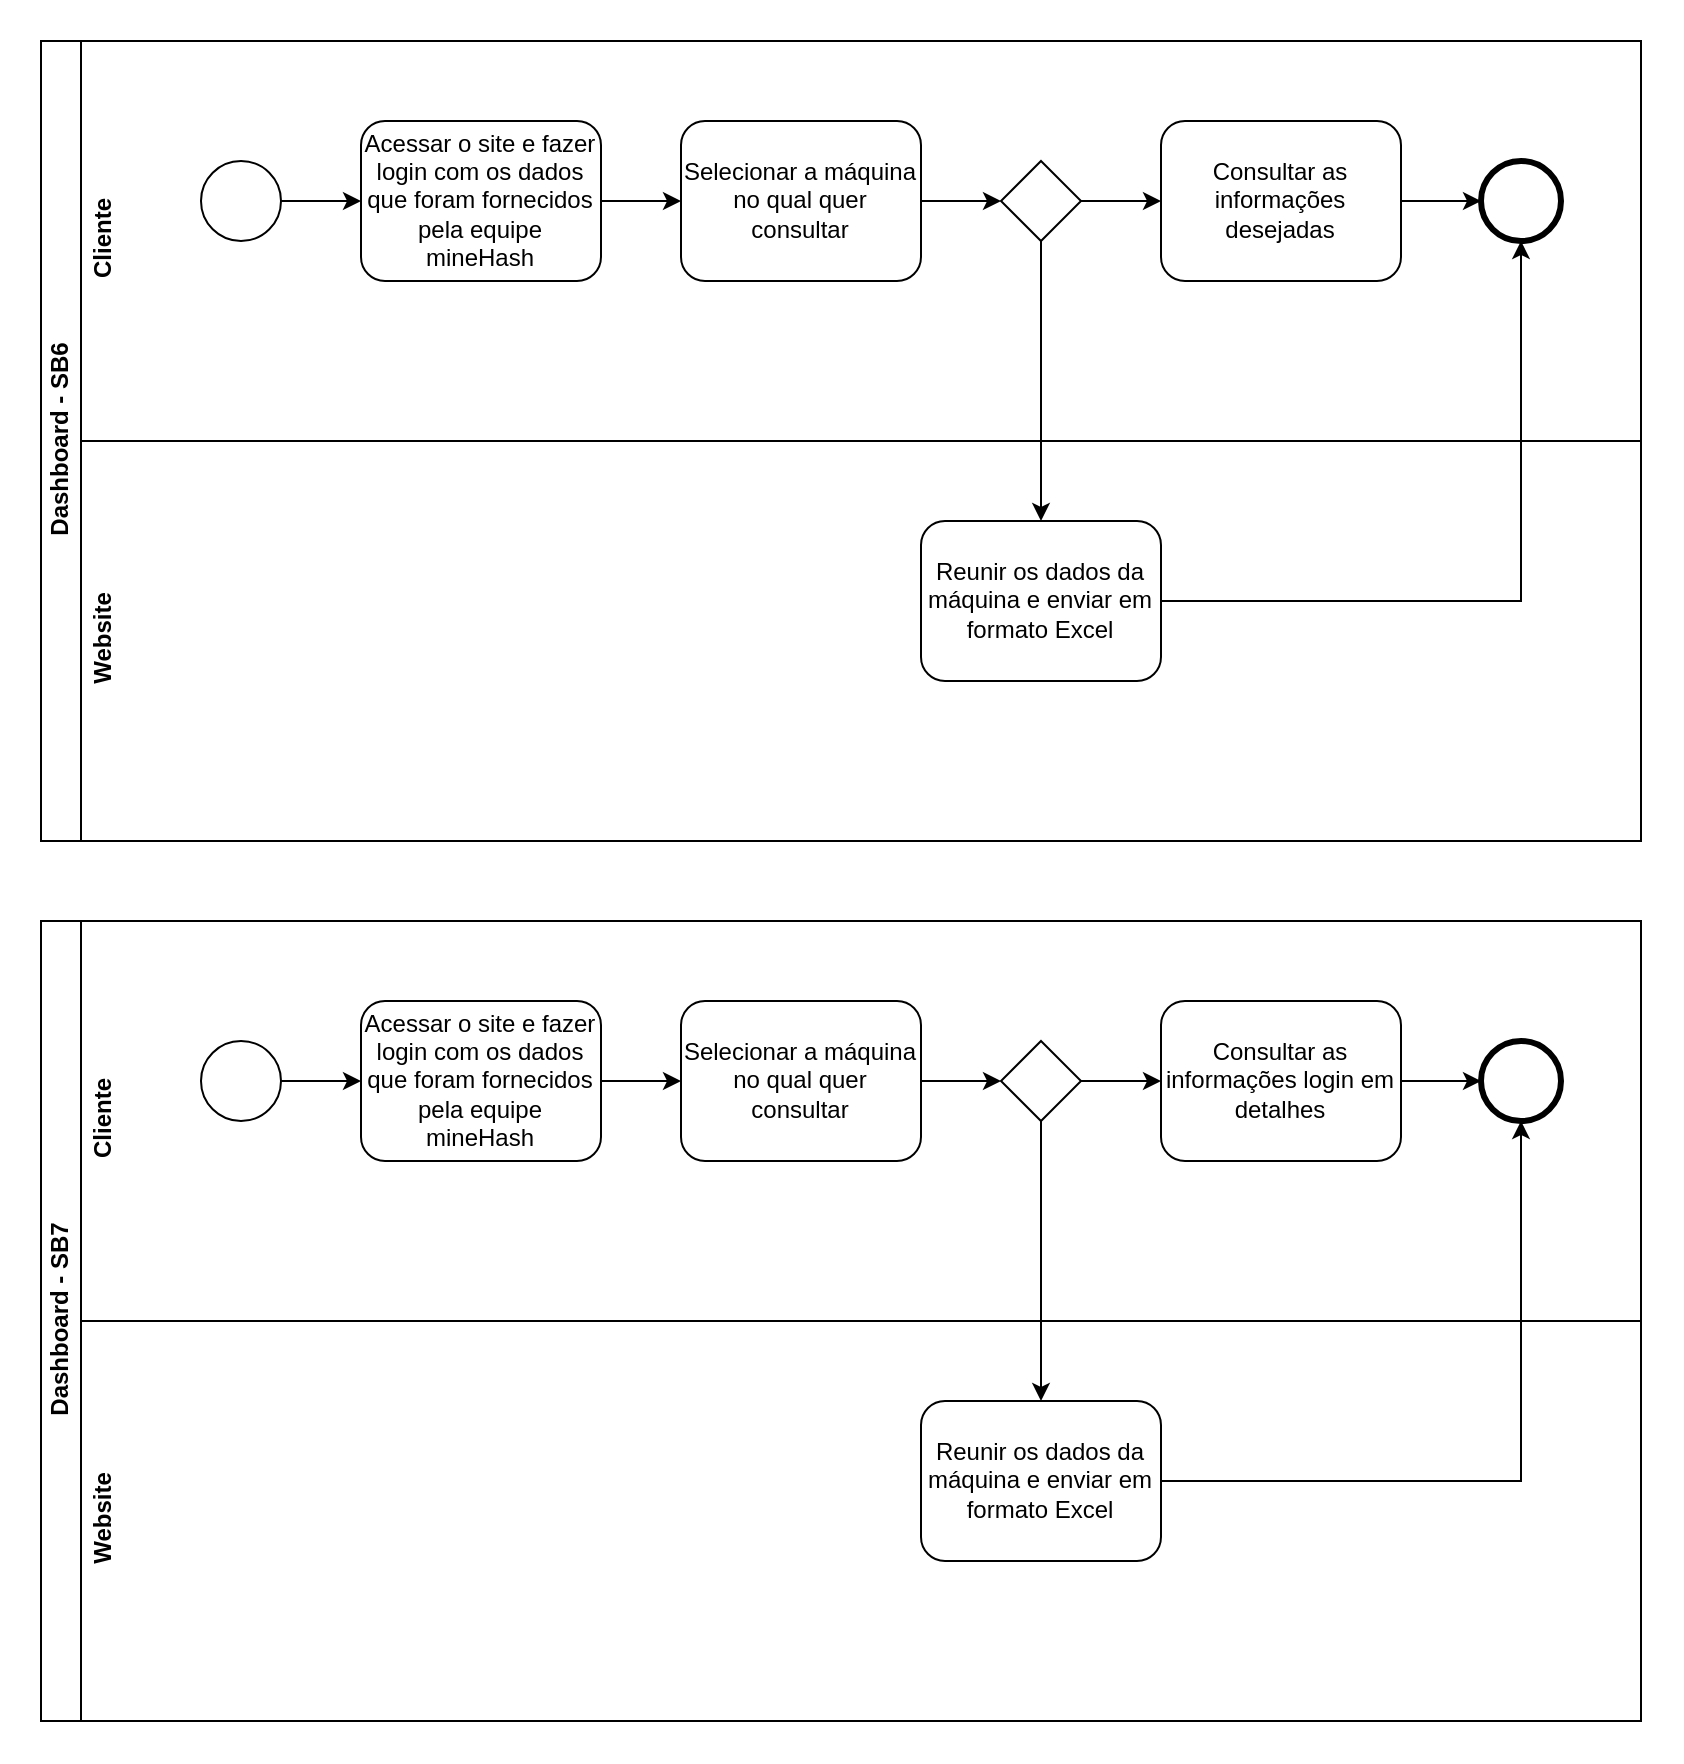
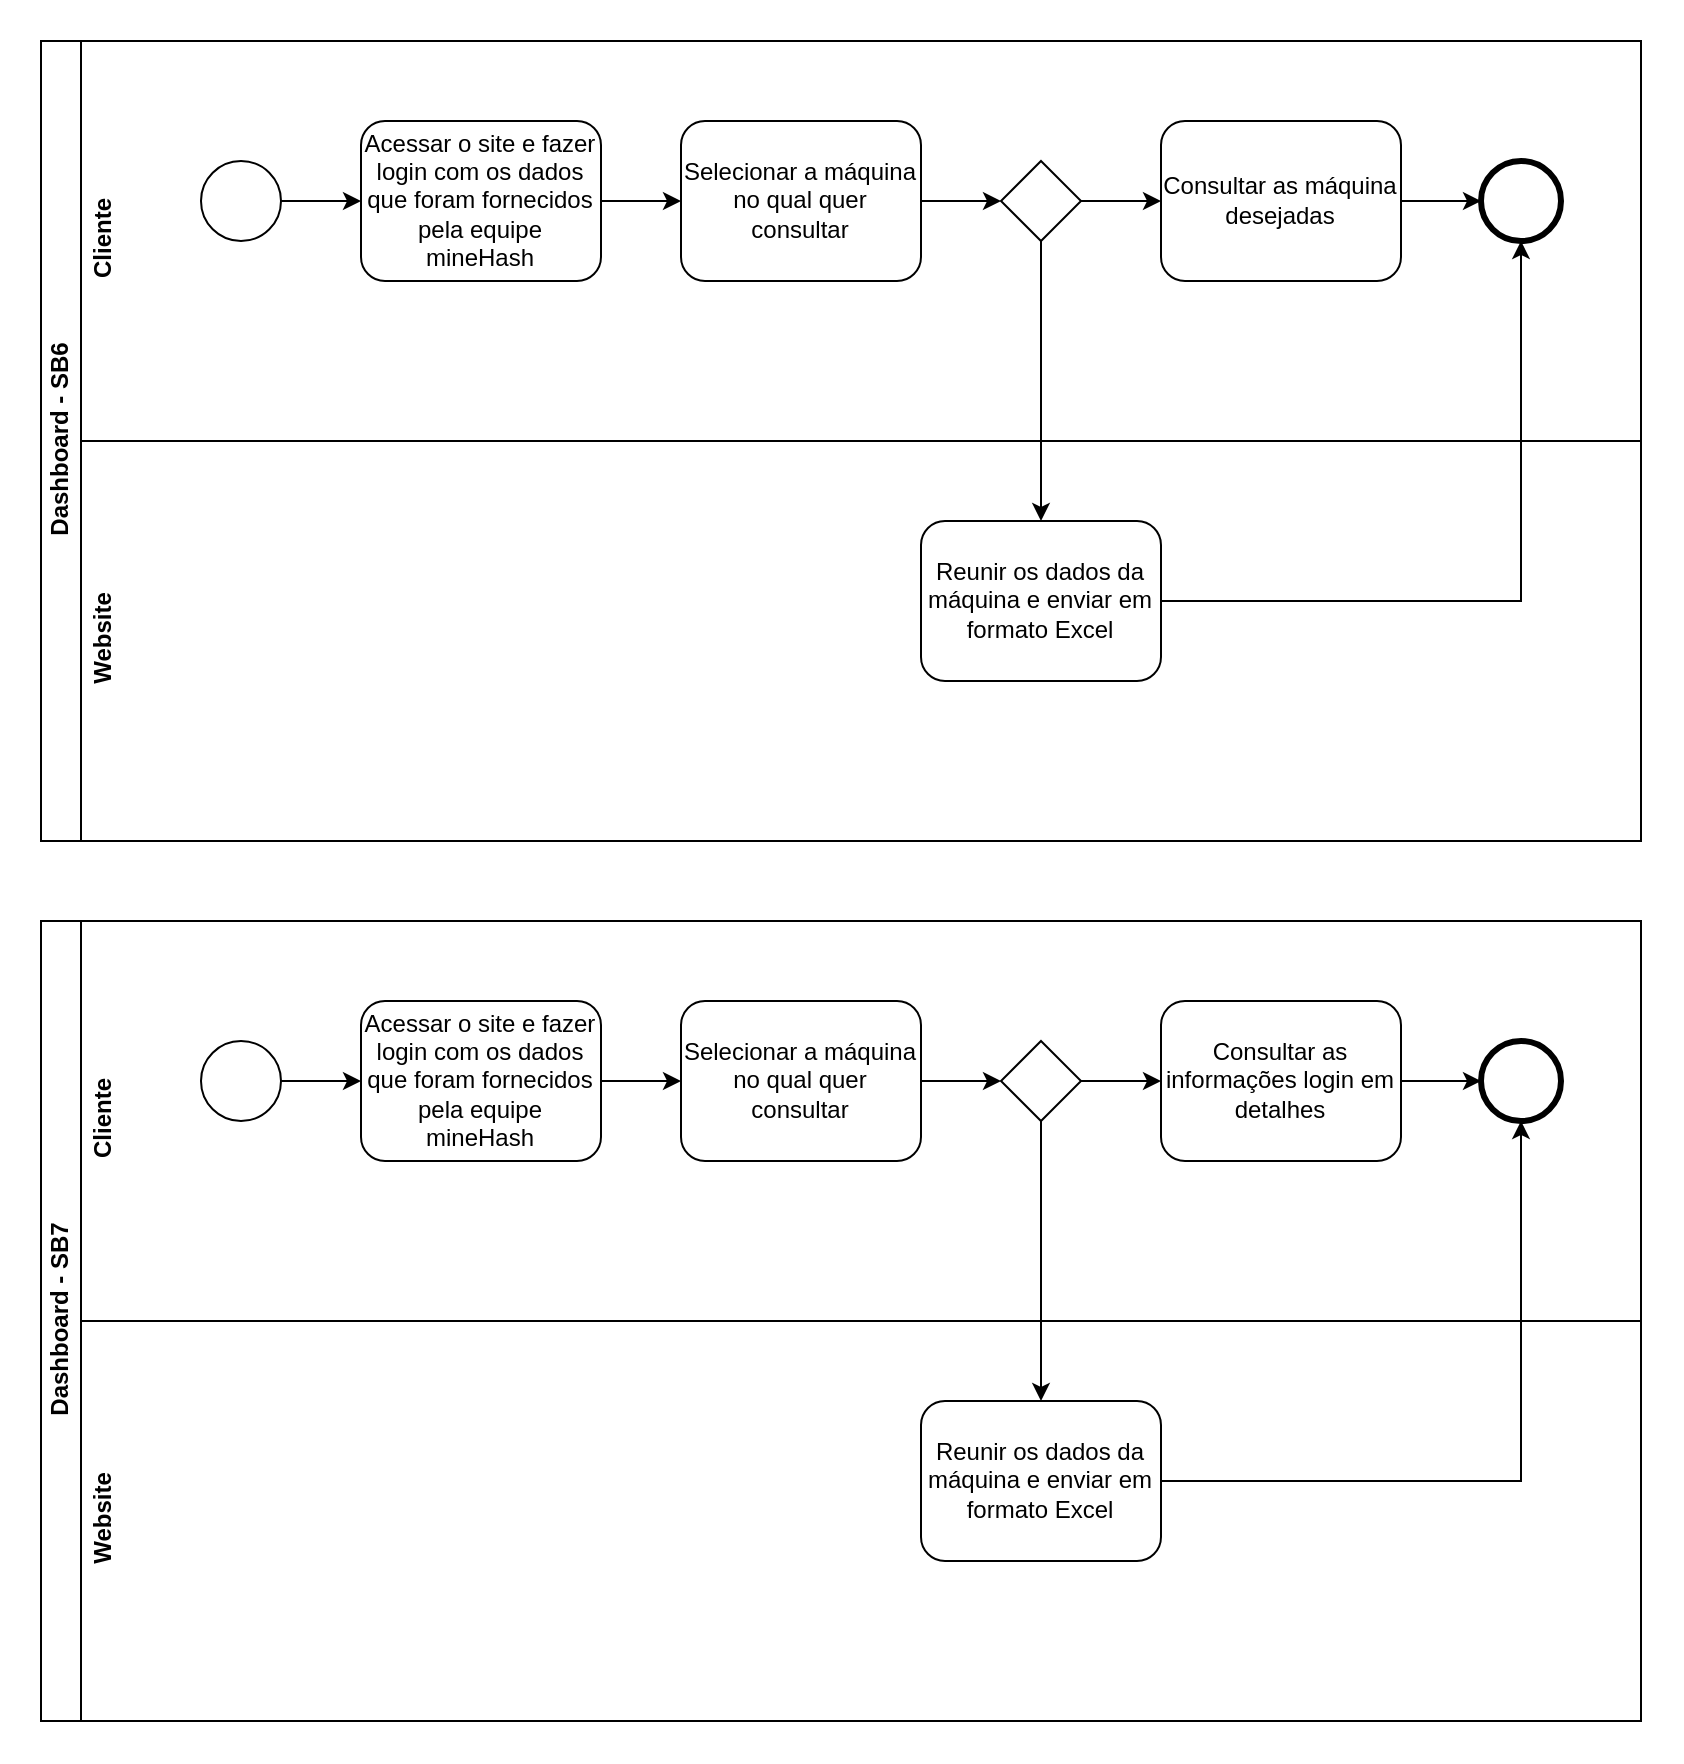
(1281, 201) -> (1281, 201)
